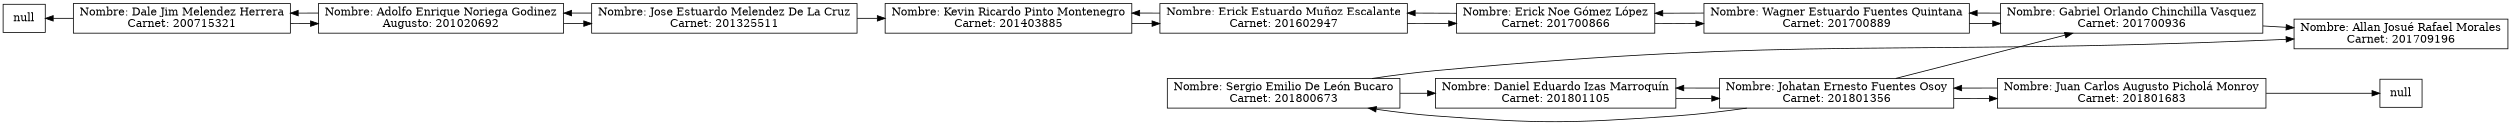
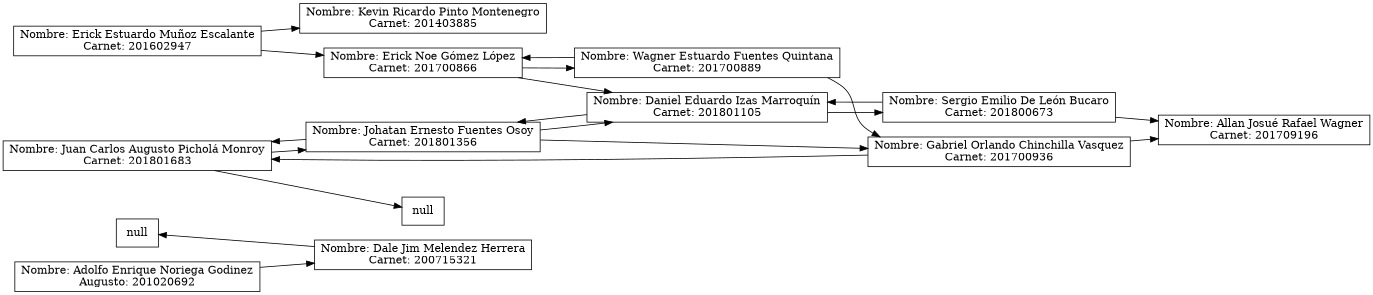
(1436, 13) -> (561, 84)
(1989, 13) -> (574, 160)
(724, 18) -> none
(300, 24) -> none
(1142, 24) -> none
(2401, 34) -> (1264, 130)
(1562, 122) -> (850, 113)
